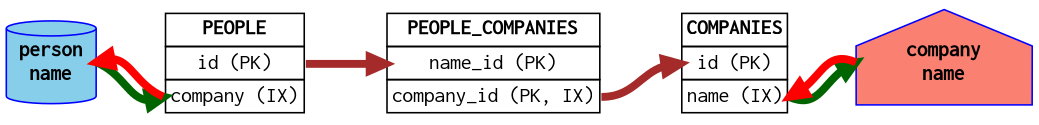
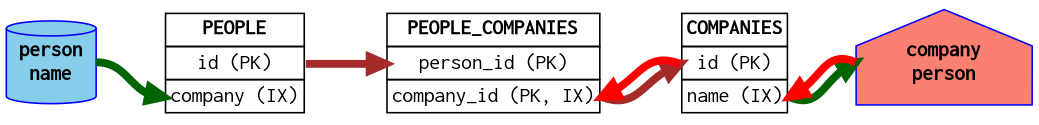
(493, 62) -> (493, 62)
(944, 62) -> (944, 62)
none -> (638, 72)
(138, 77) -> none
